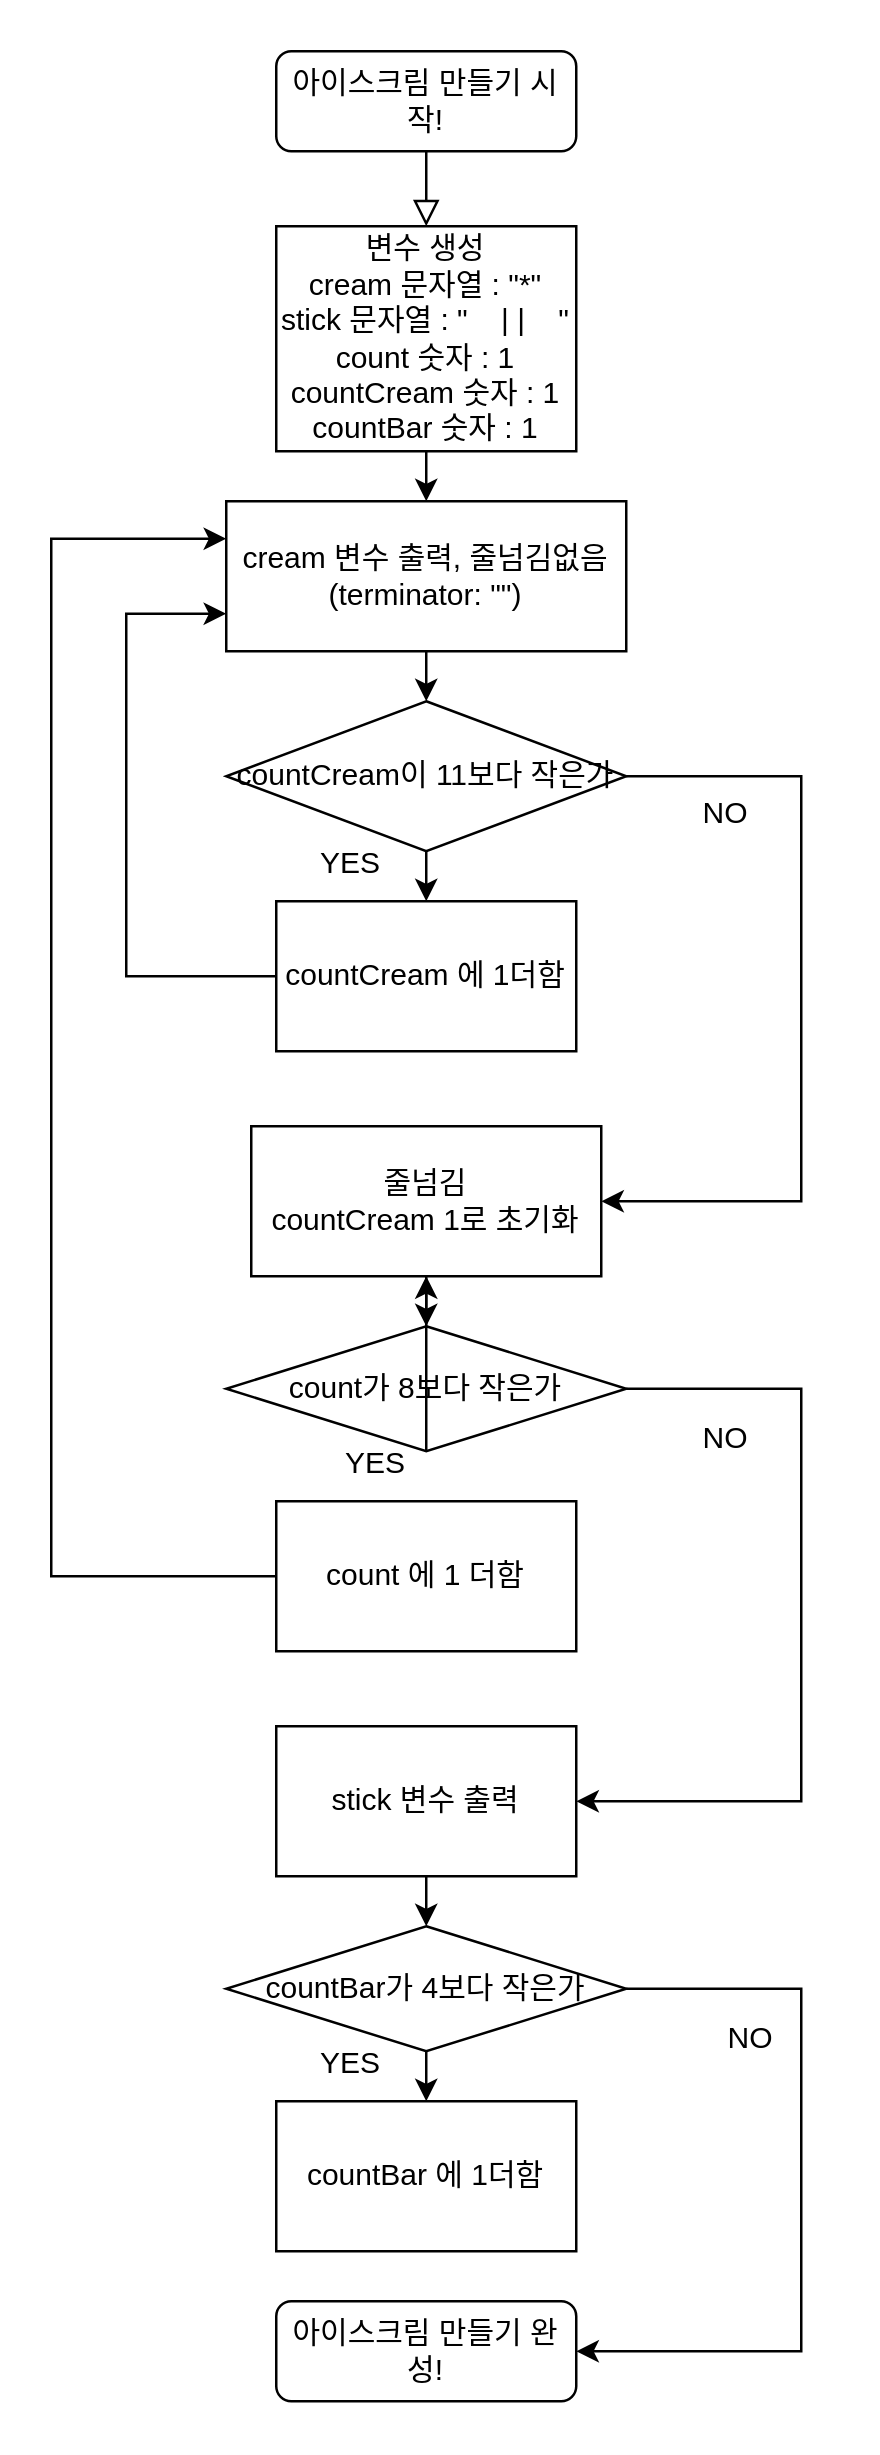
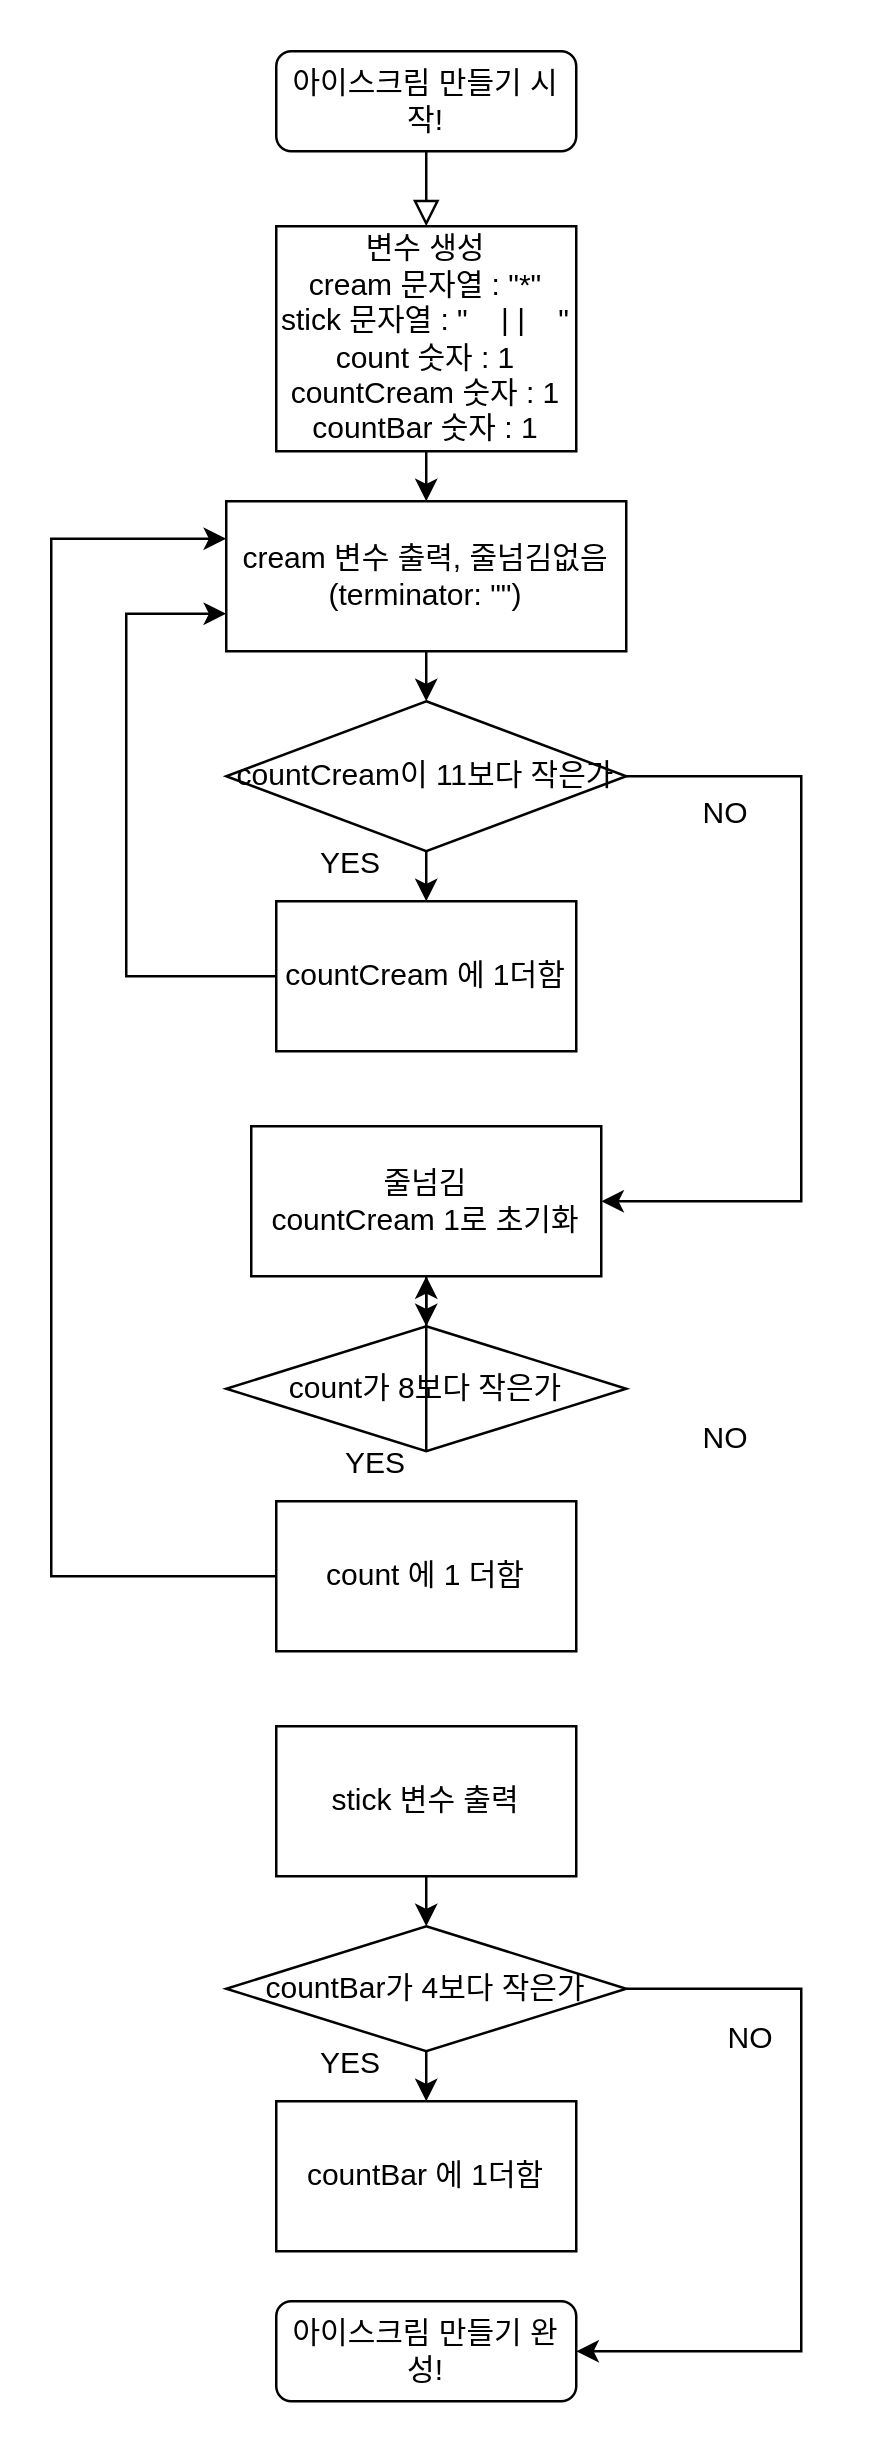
(801, 1612) -> none
